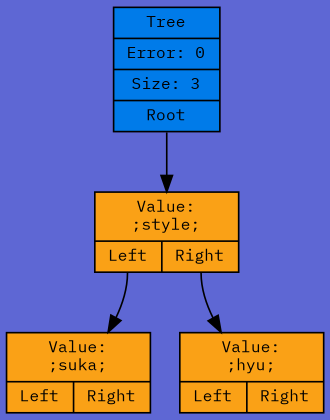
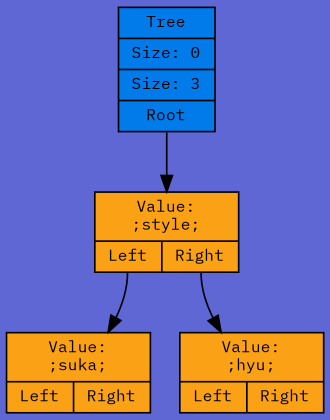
(167, 53) -> (167, 53)
